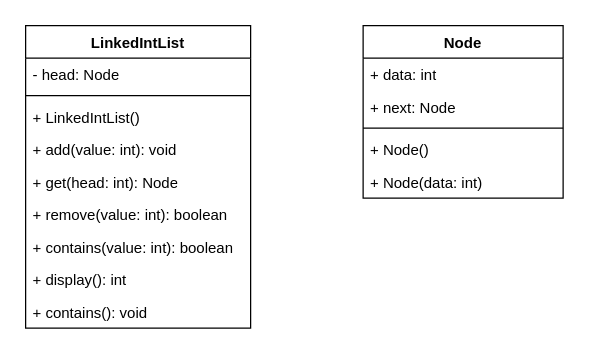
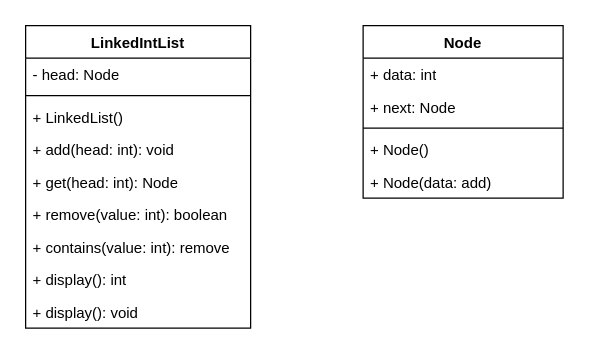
(99, 118) -> (86, 118)
(114, 151) -> (112, 151)
(434, 183) -> (436, 183)
(139, 257) -> (139, 257)
(99, 313) -> (93, 313)
